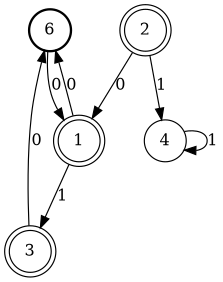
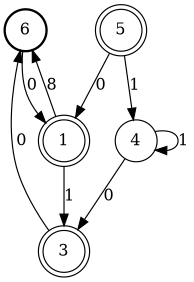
(145, 30) -> (121, 30)
(72, 86) -> (52, 86)
none -> (105, 189)
